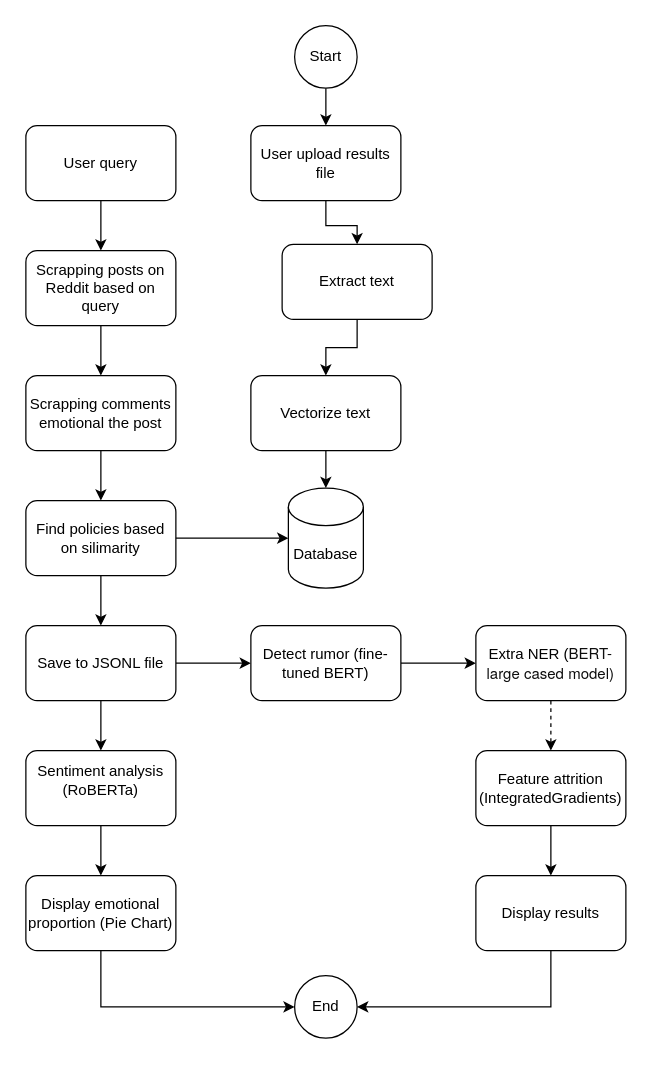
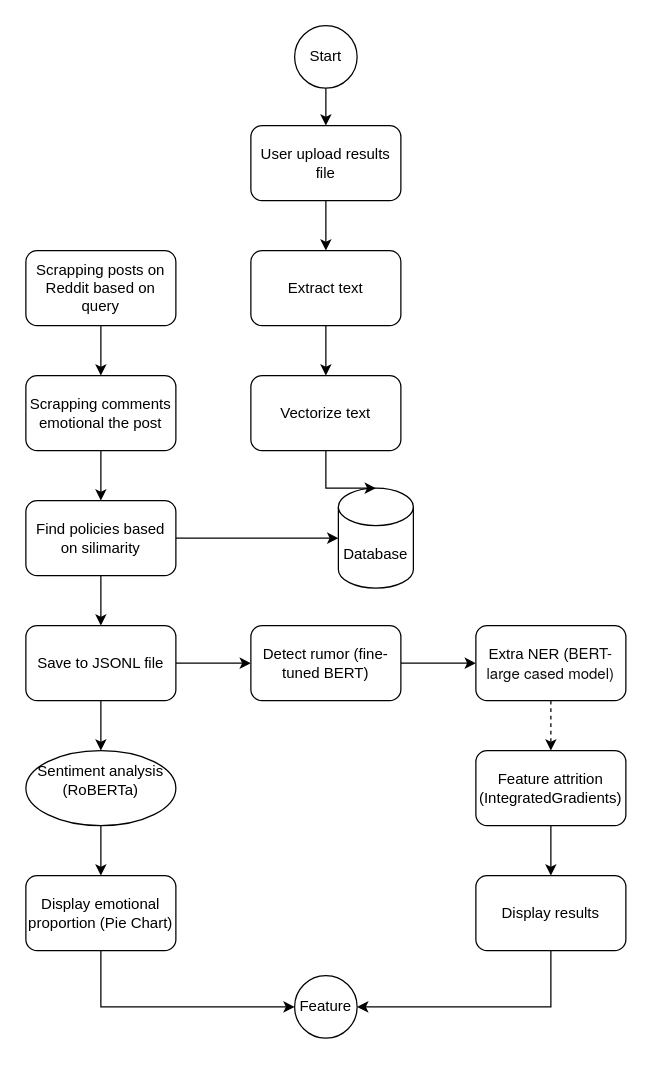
(101, 163) -> none
(101, 222) -> none
(357, 282) -> (326, 288)
(326, 538) -> (376, 538)
(101, 788) -> (101, 788)
(326, 1007) -> (326, 1007)
